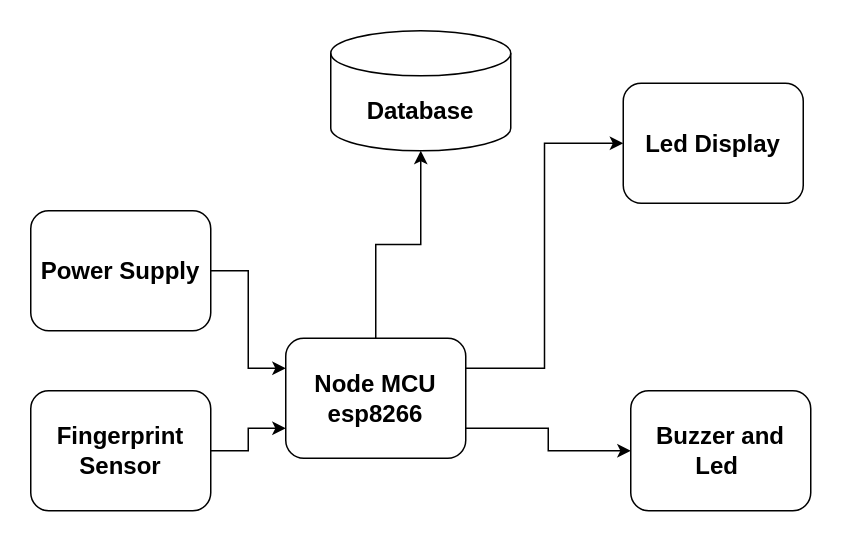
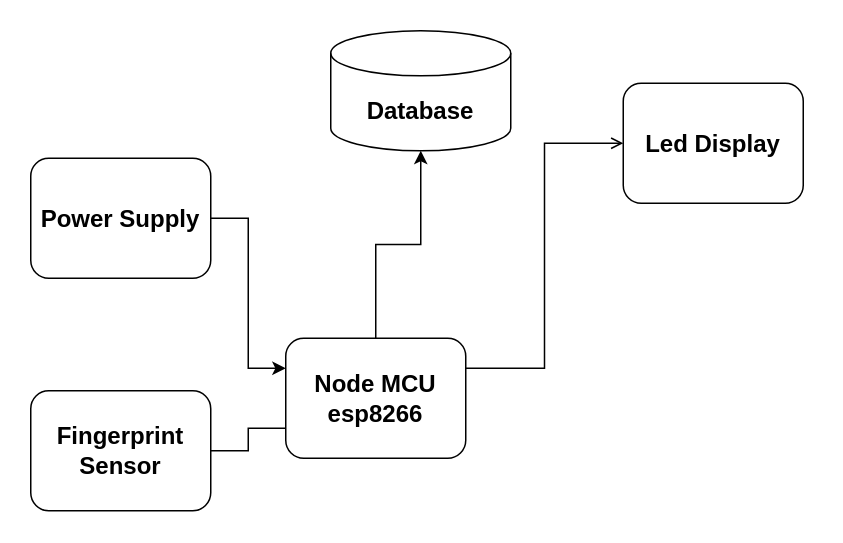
(612, 143) -> (614, 143)
(121, 271) -> (121, 218)
(274, 428) -> (278, 428)
(548, 434) -> none
(721, 451) -> none
